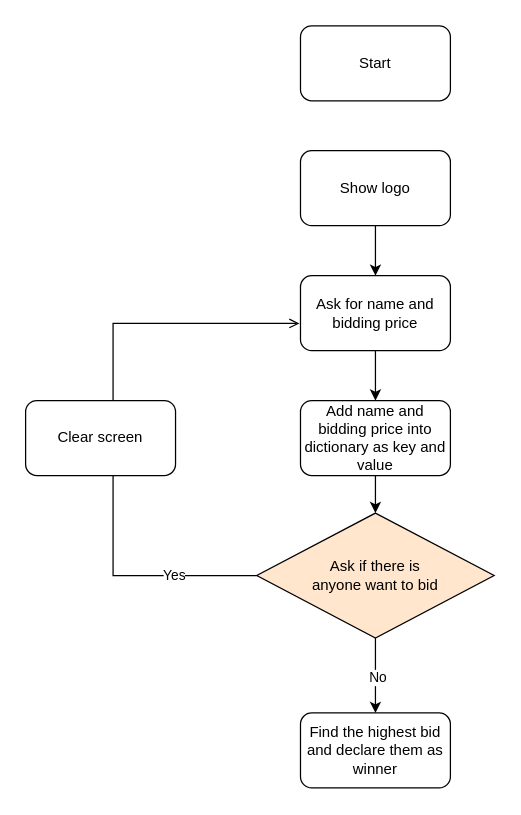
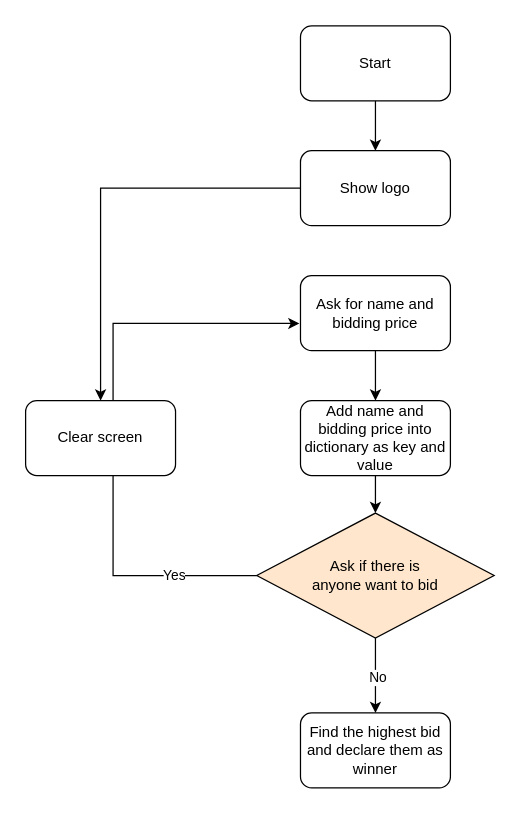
none -> (376, 122)
(376, 247) -> (101, 190)
(292, 323) -> (290, 323)
